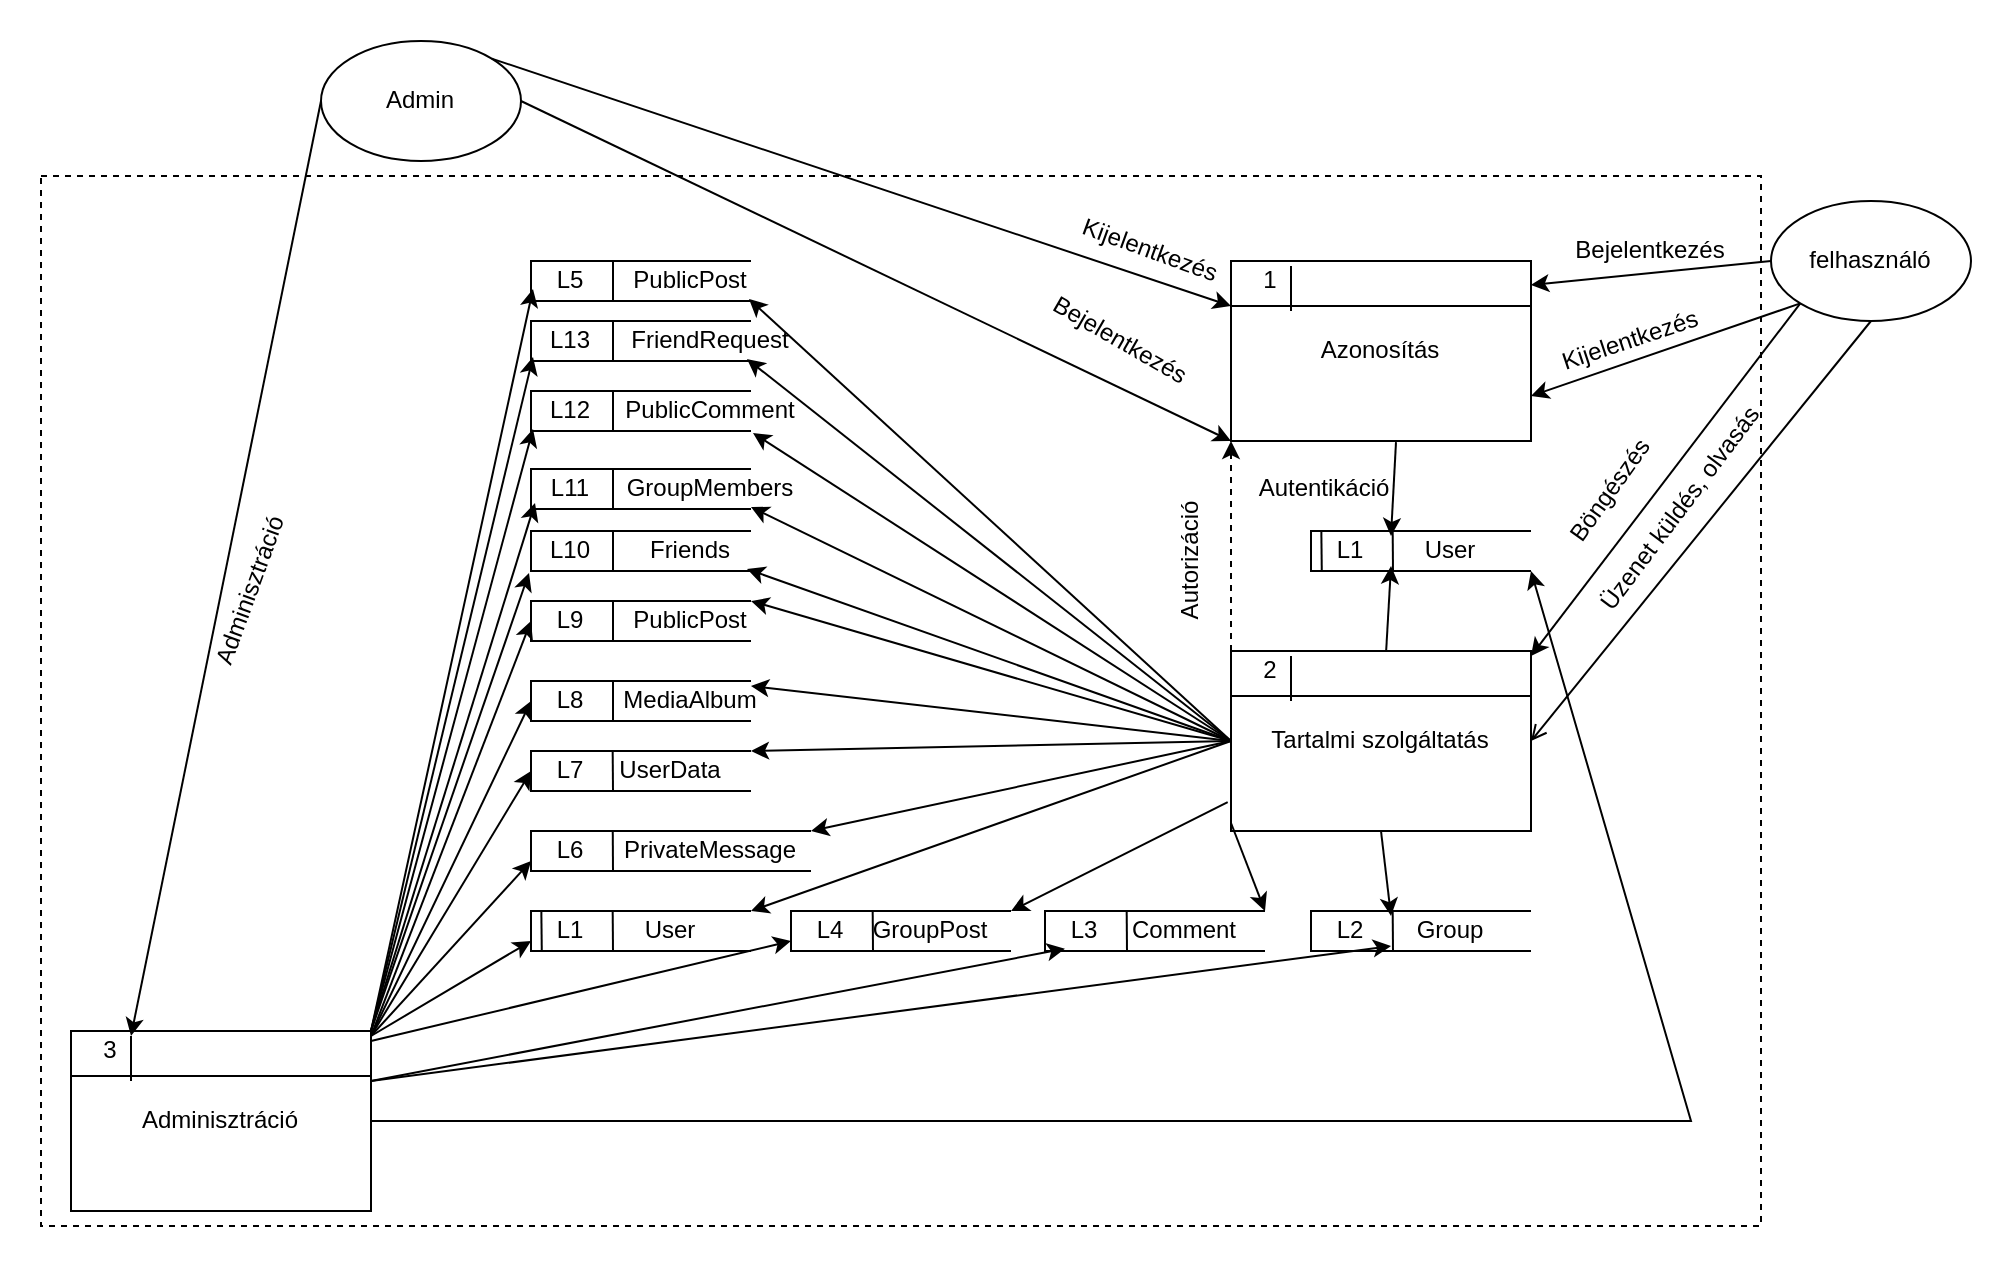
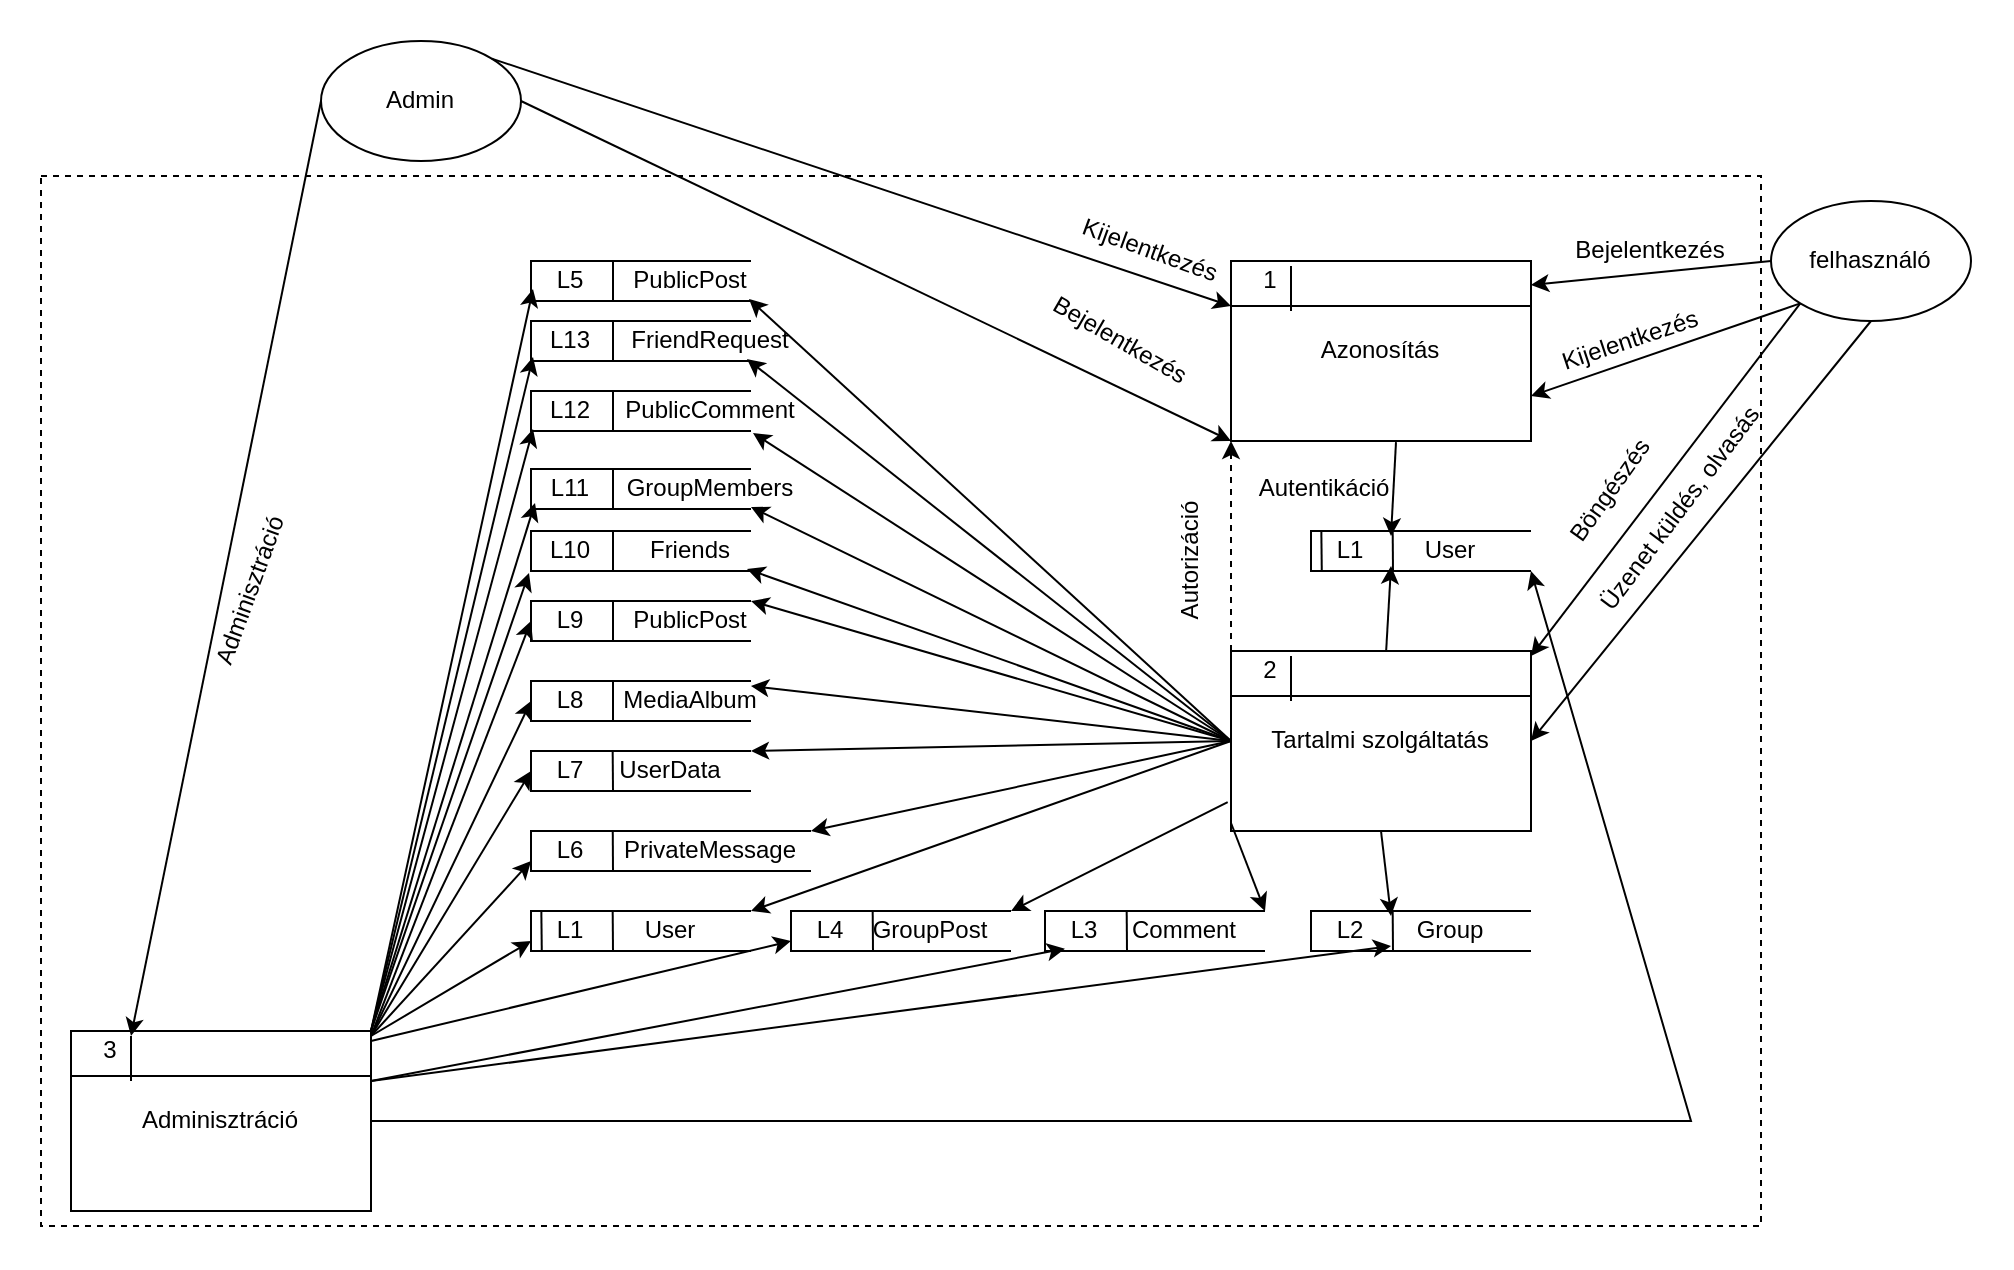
(1538, 732) -> (1540, 730)
